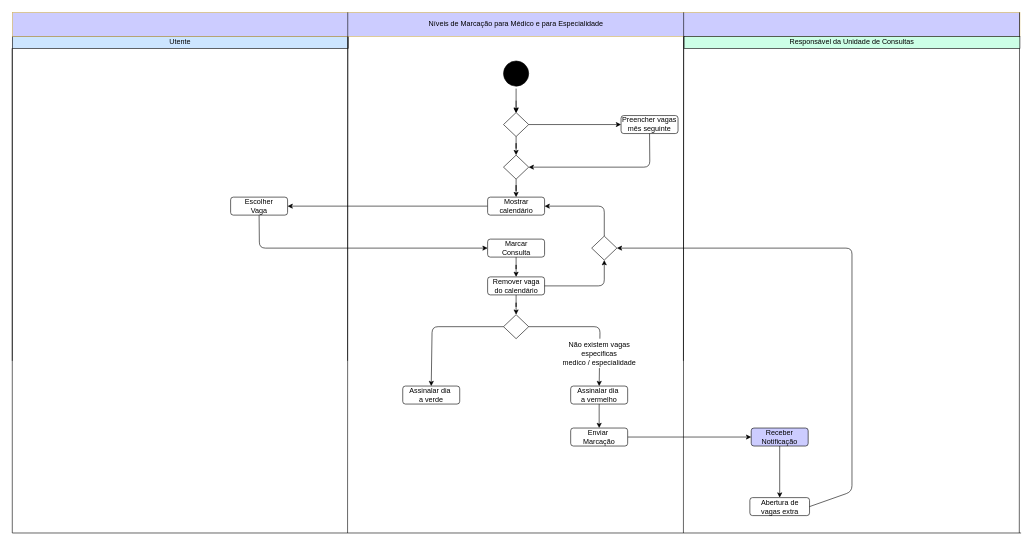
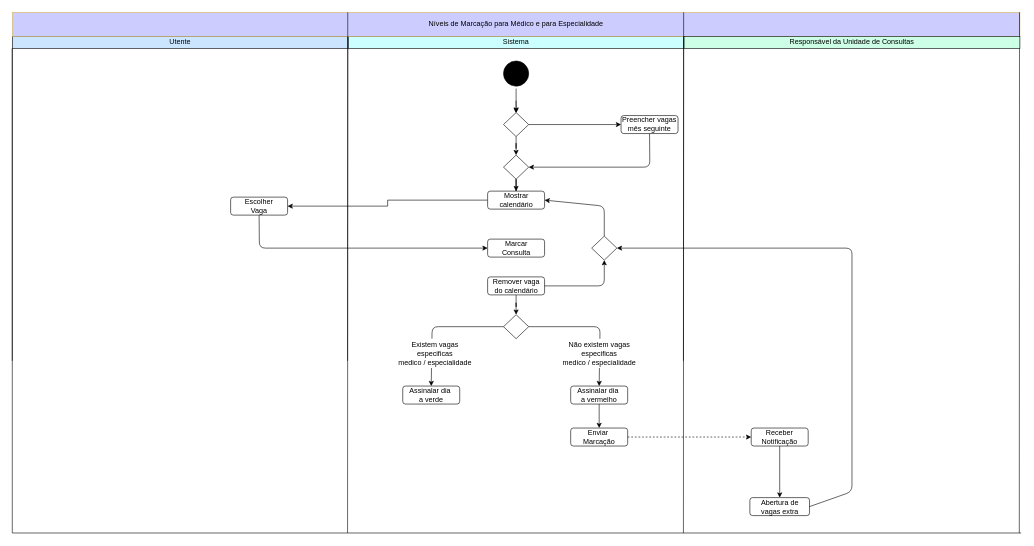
none -> (516, 42)
(516, 206) -> (516, 200)
(516, 266) -> none
none -> (435, 353)
(687, 437) -> (687, 437)
(780, 437) -> (780, 437)
